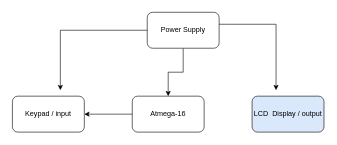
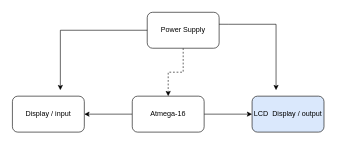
(178, 72) -> (178, 72)
(48, 114) -> (48, 114)
none -> (246, 114)
